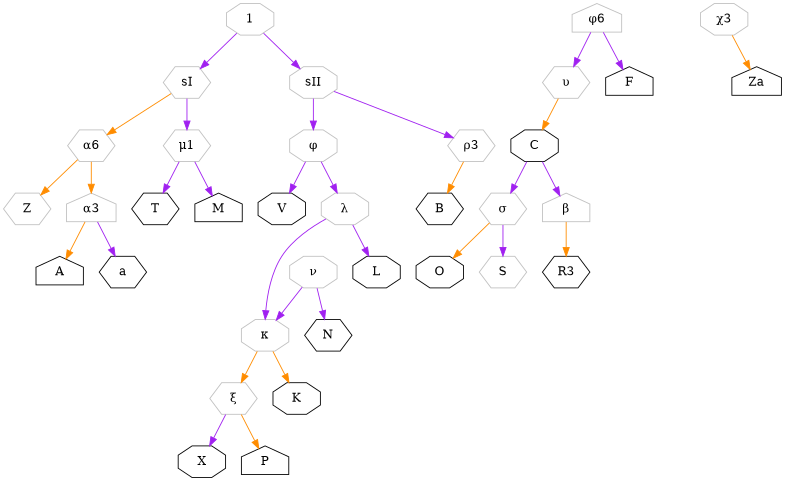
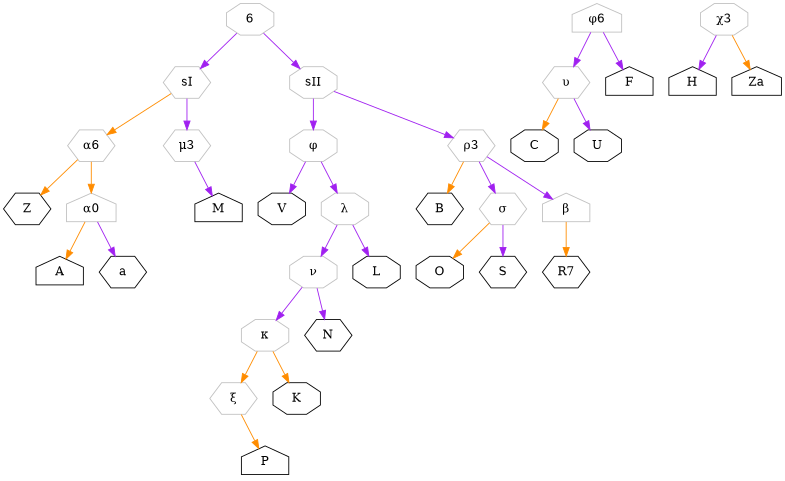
(250, 19) -> (250, 19)
none -> (693, 83)
(187, 146) -> (187, 146)
none -> (598, 146)
(521, 173) -> (485, 173)
(549, 175) -> (516, 176)
(27, 209) -> (27, 209)
(91, 209) -> (91, 209)
(155, 209) -> none
(282, 256) -> (331, 237)
(503, 272) -> (503, 272)
(566, 272) -> (566, 272)
(202, 462) -> none
